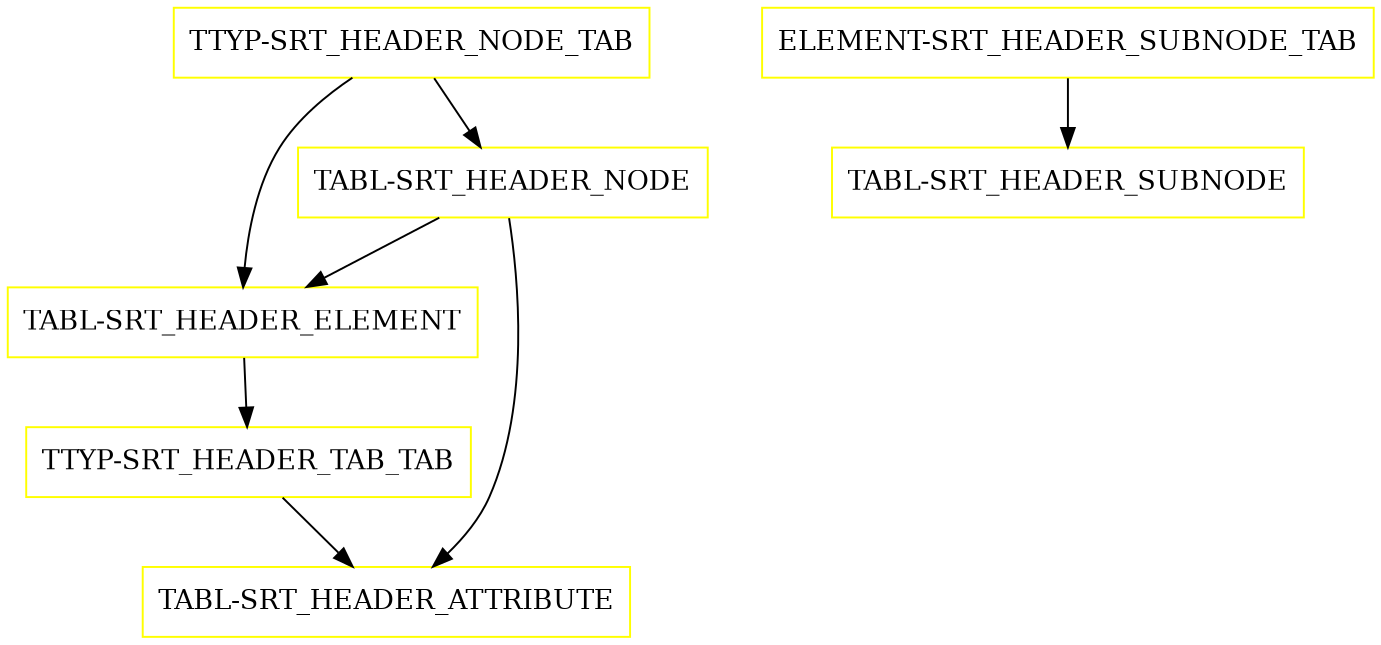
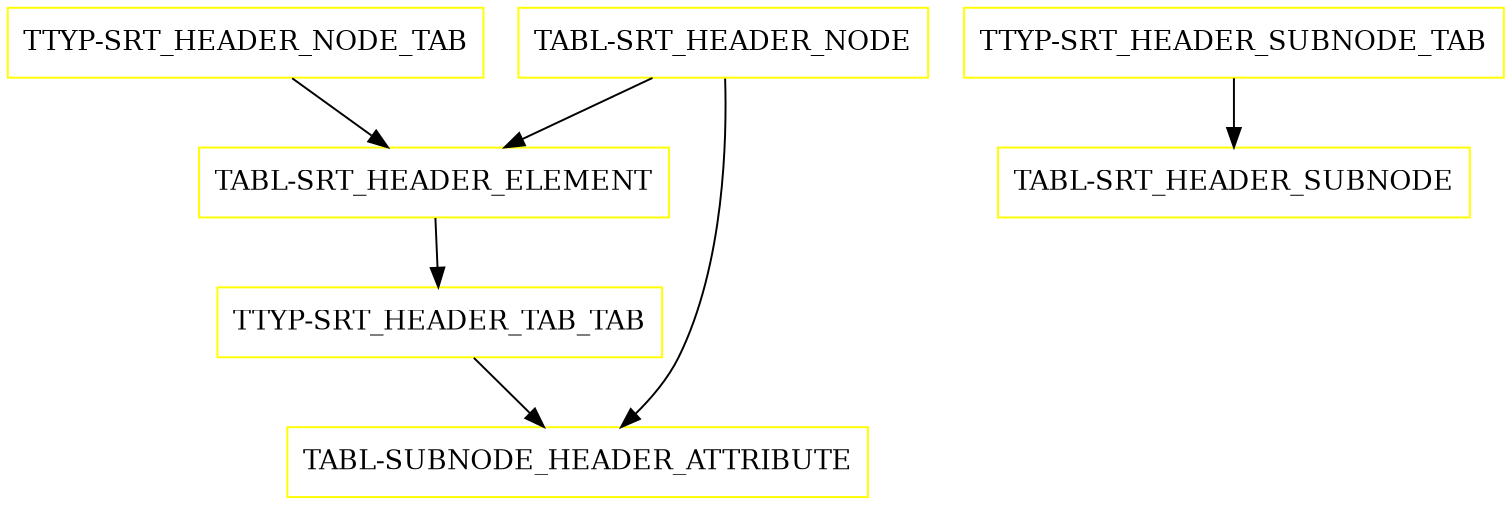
(1068, 43) -> (1234, 43)
(452, 105) -> none
(386, 602) -> (578, 462)
